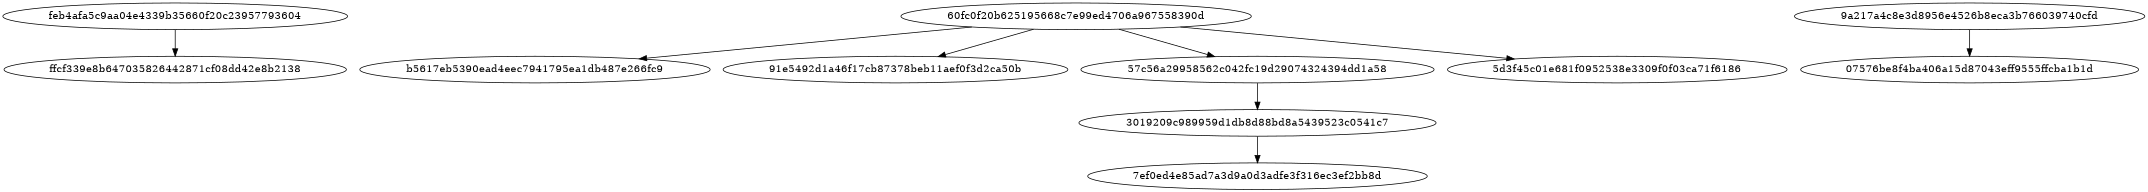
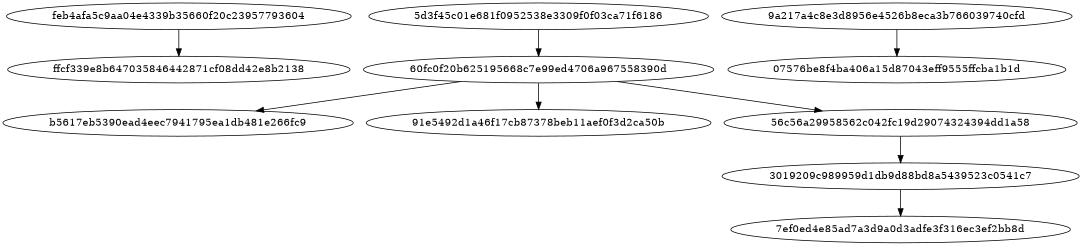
(1344, 43) -> (539, 39)
(175, 70) -> (179, 70)
(535, 70) -> (178, 123)
(1258, 70) -> (901, 123)
(1258, 123) -> (901, 176)
